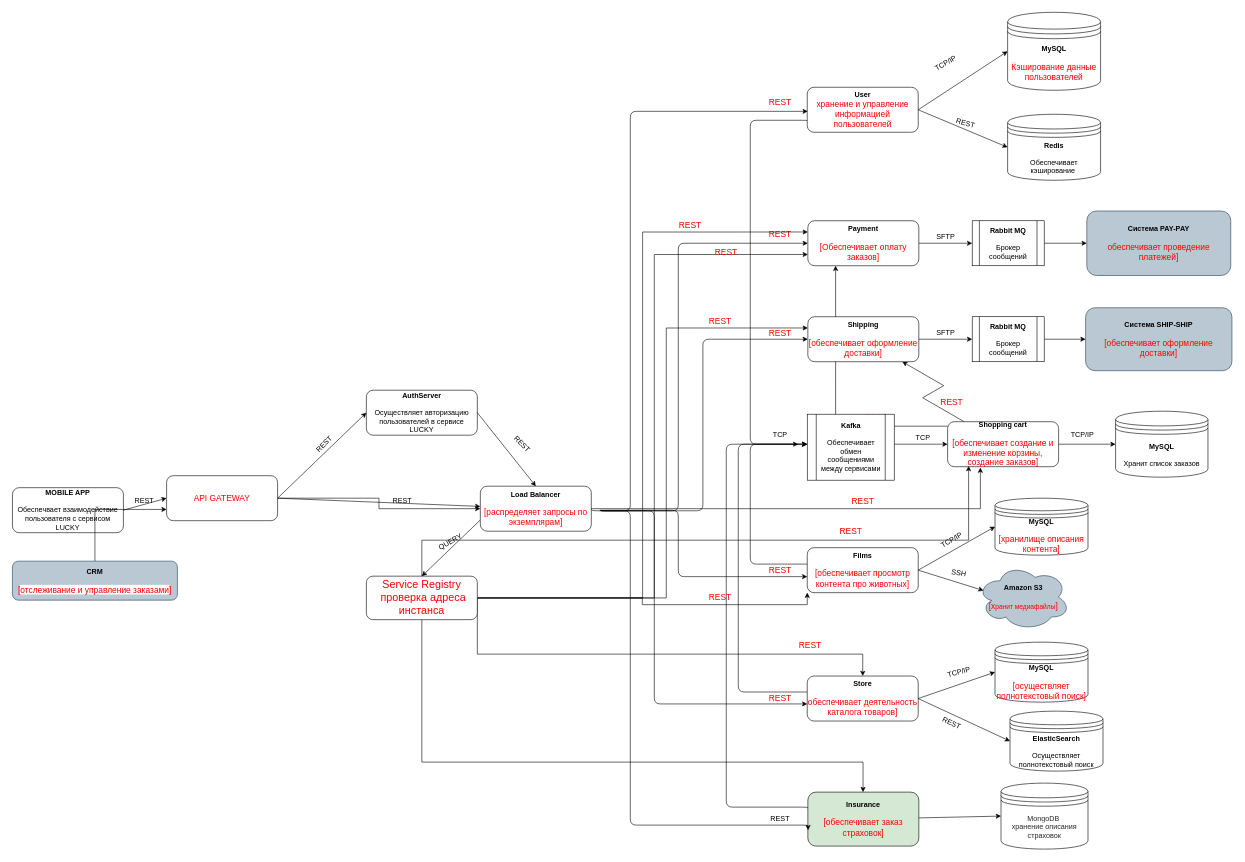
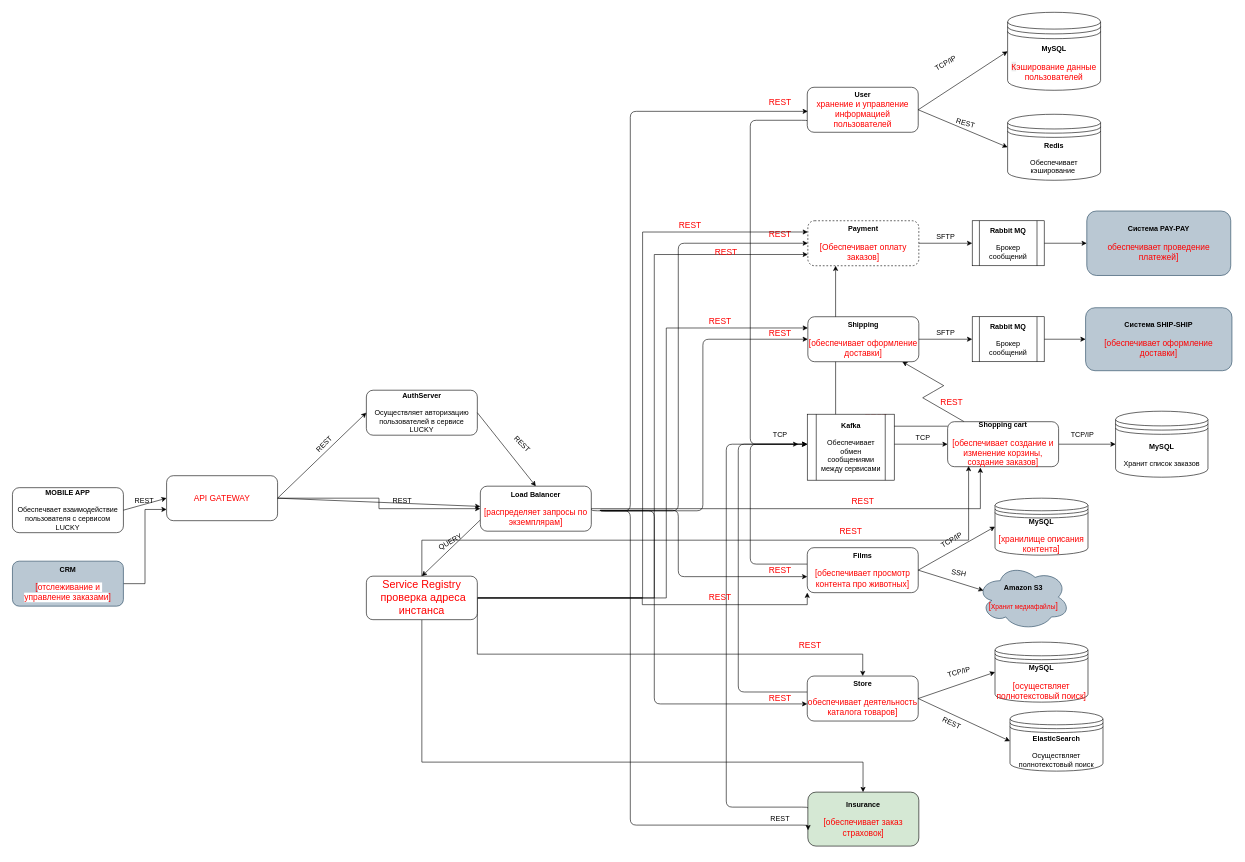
(863, 243) -> (863, 243)
(95, 581) -> (68, 584)
(1045, 816) -> none
(985, 817) -> none
